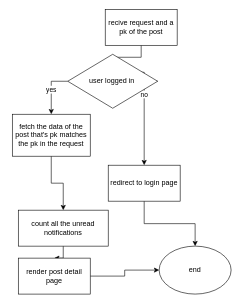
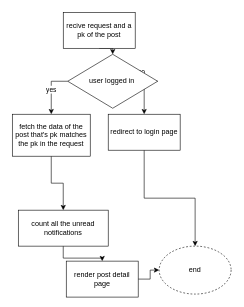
(141, 27) -> (99, 30)
(144, 183) -> (144, 132)
(195, 270) -> (195, 270)
(54, 276) -> (102, 279)
